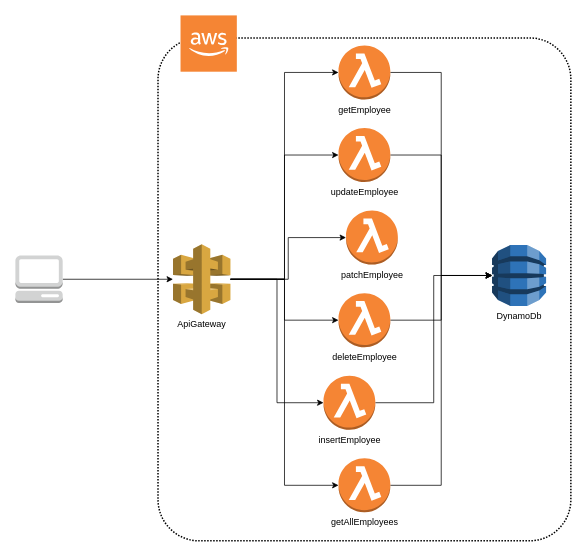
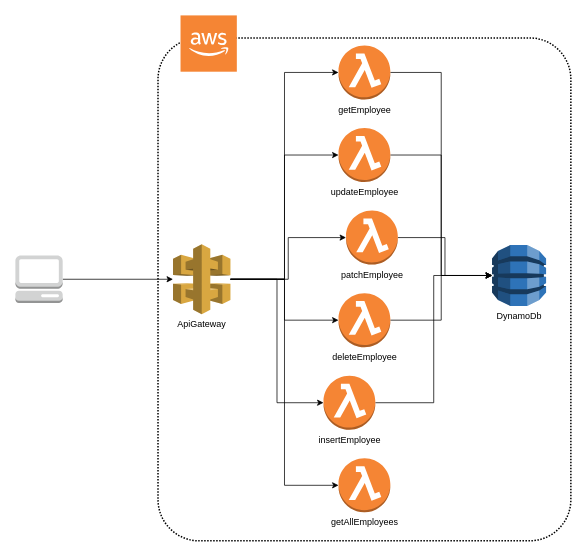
none -> (438, 237)
(441, 428) -> none
